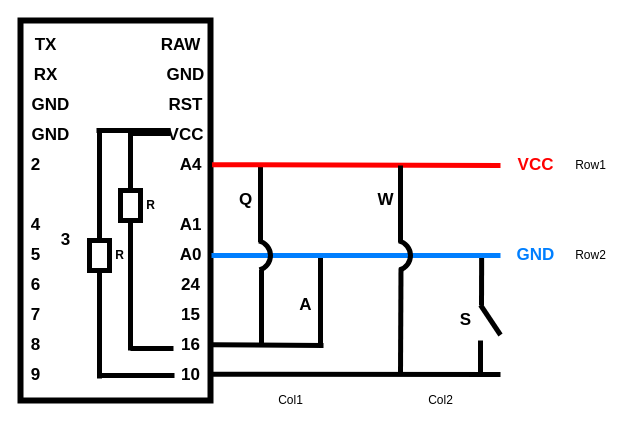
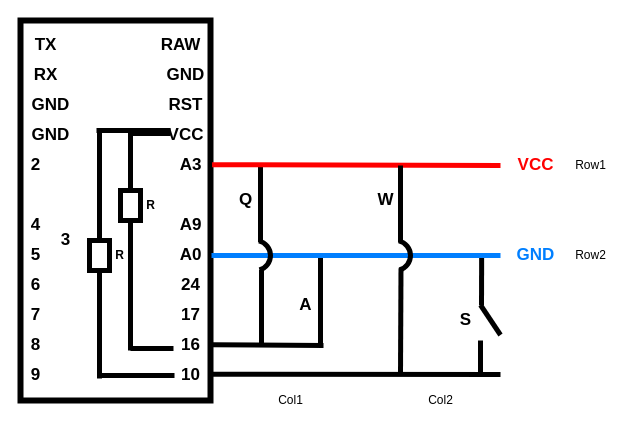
(191, 166) -> (191, 166)
(191, 226) -> (191, 226)
(191, 316) -> (191, 316)
